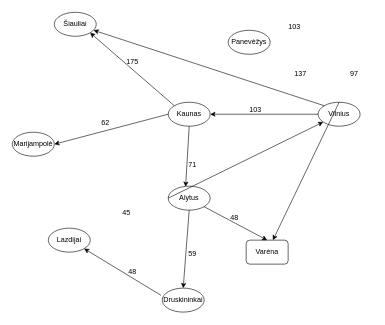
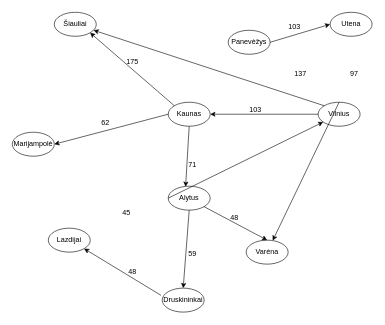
none -> (351, 24)
none -> (298, 34)
(267, 252) -> (267, 252)
